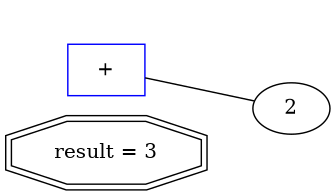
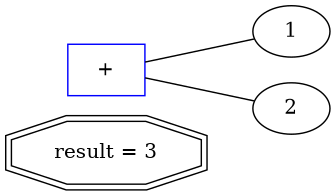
none -> (291, 31)
